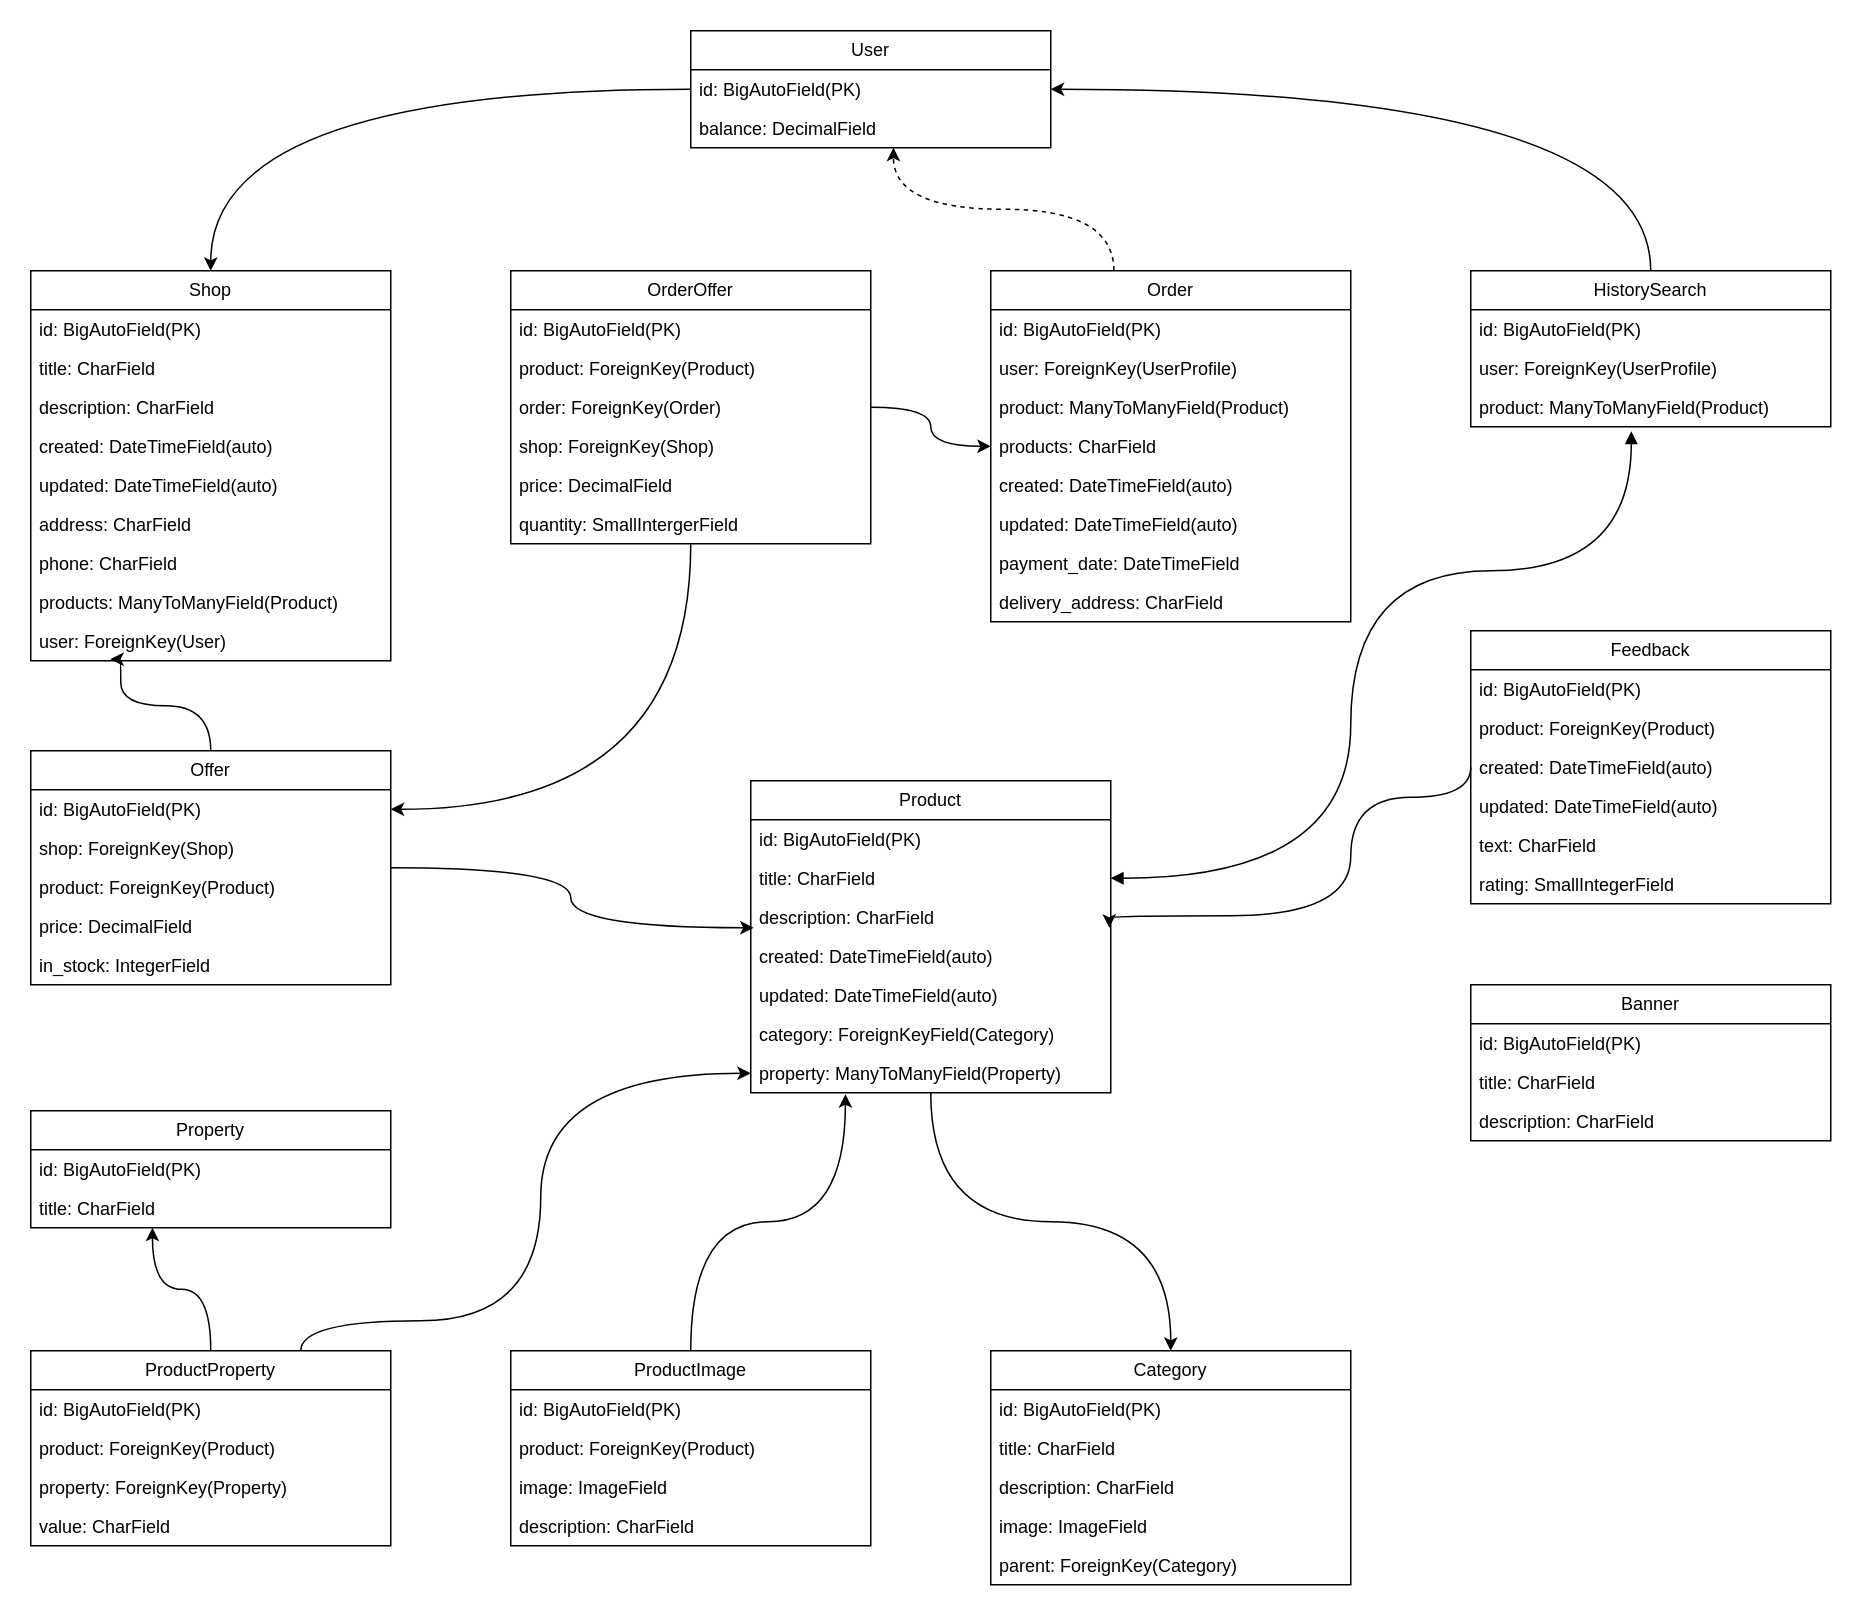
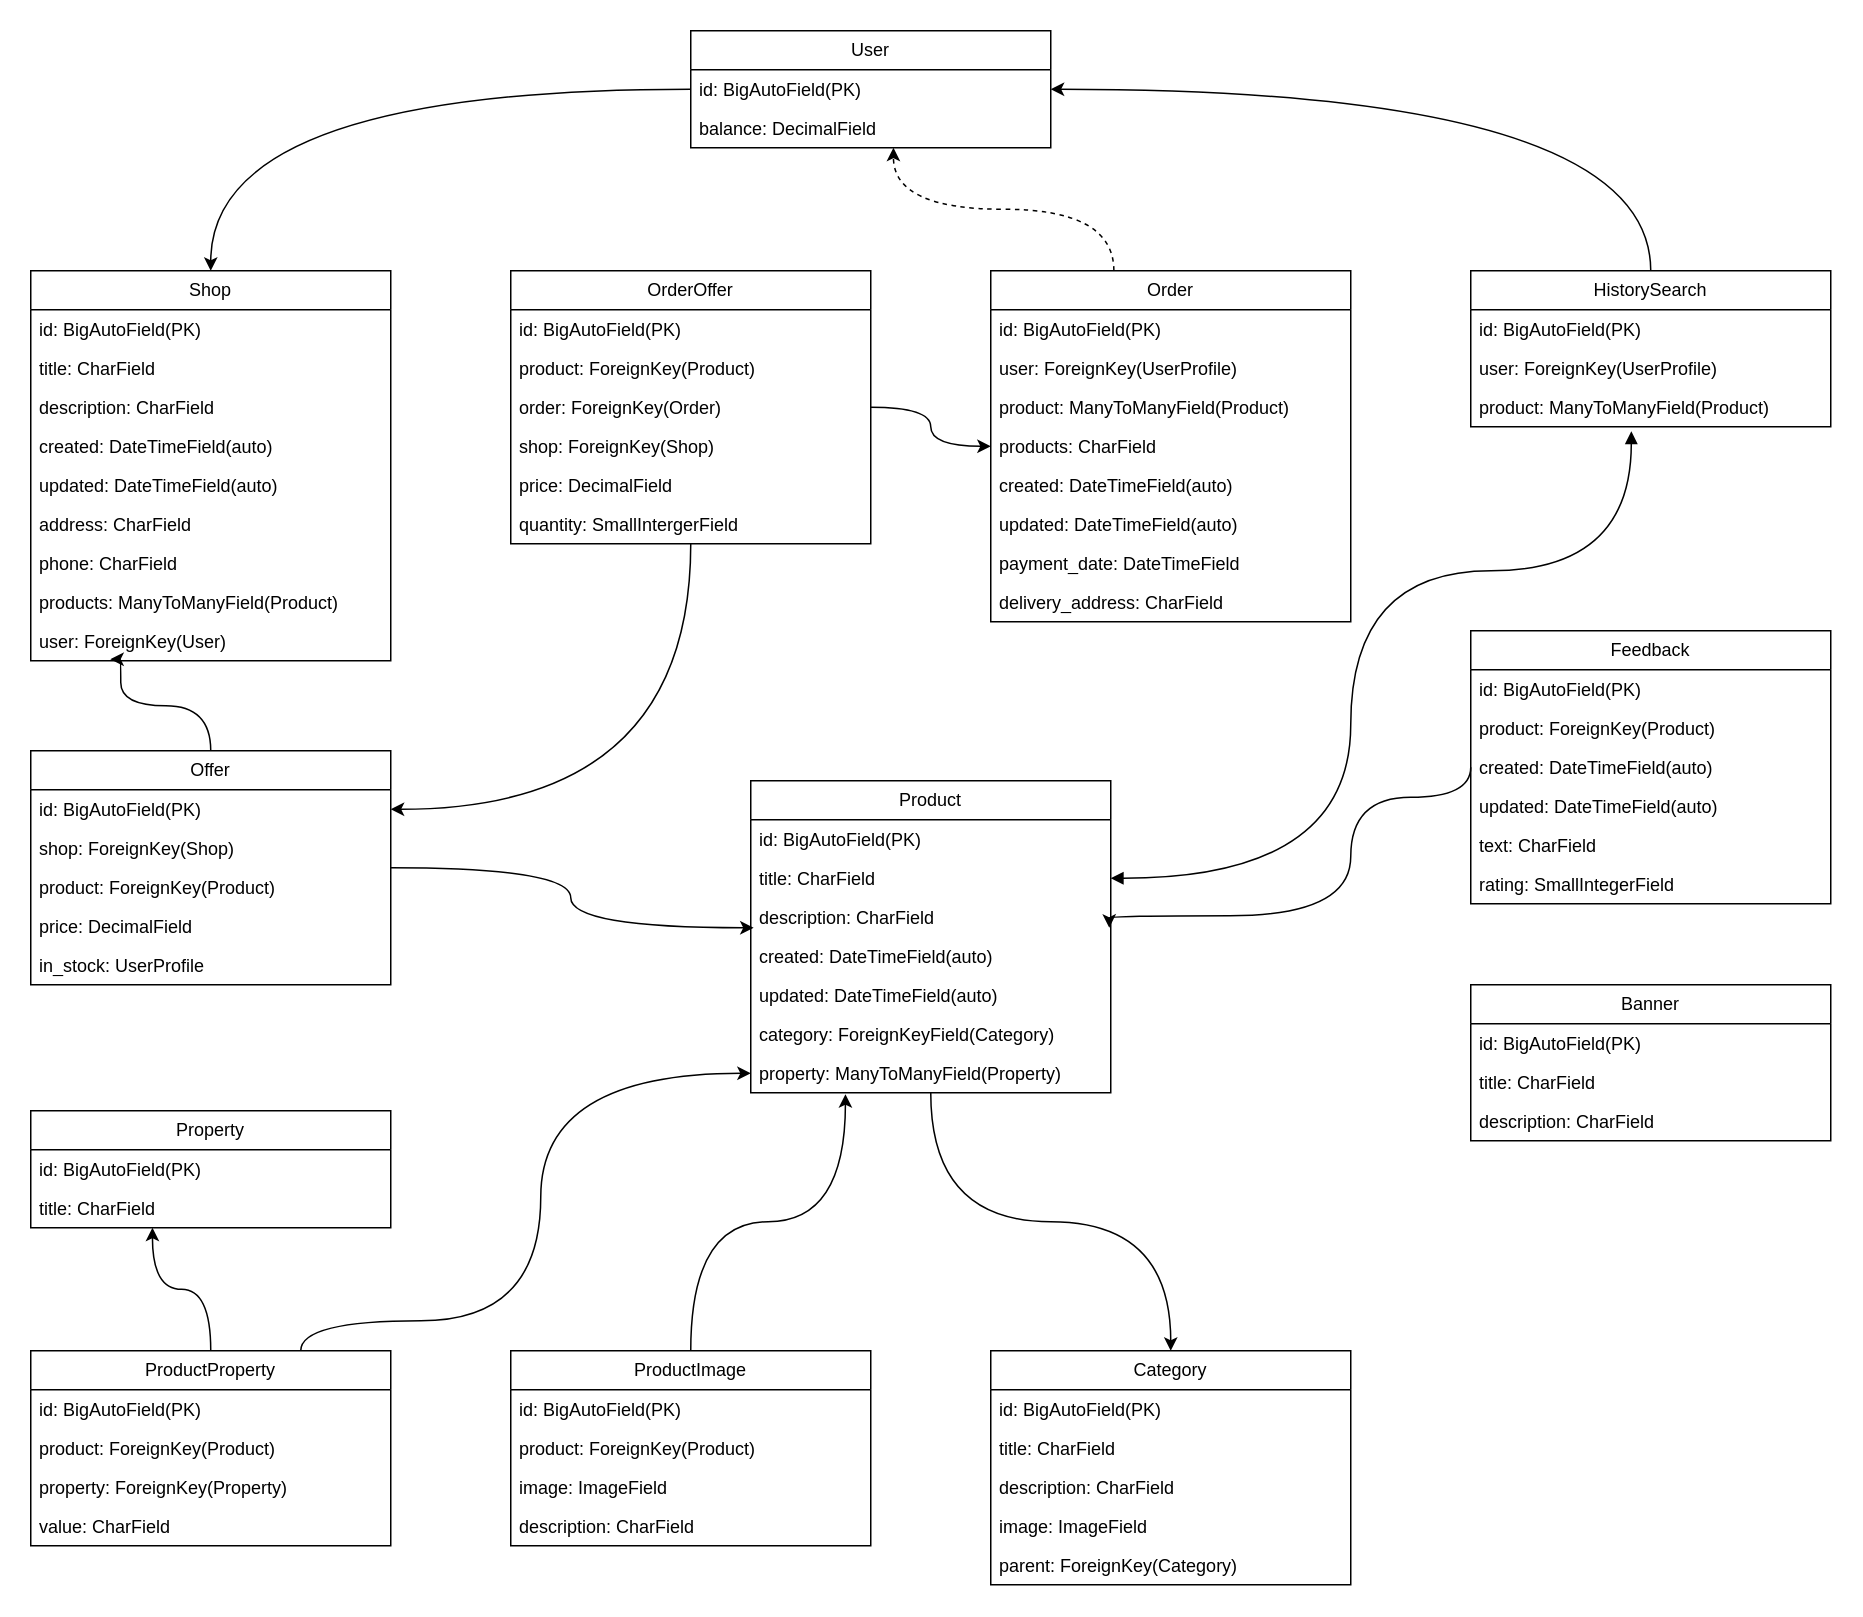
(139, 967) -> (134, 967)
